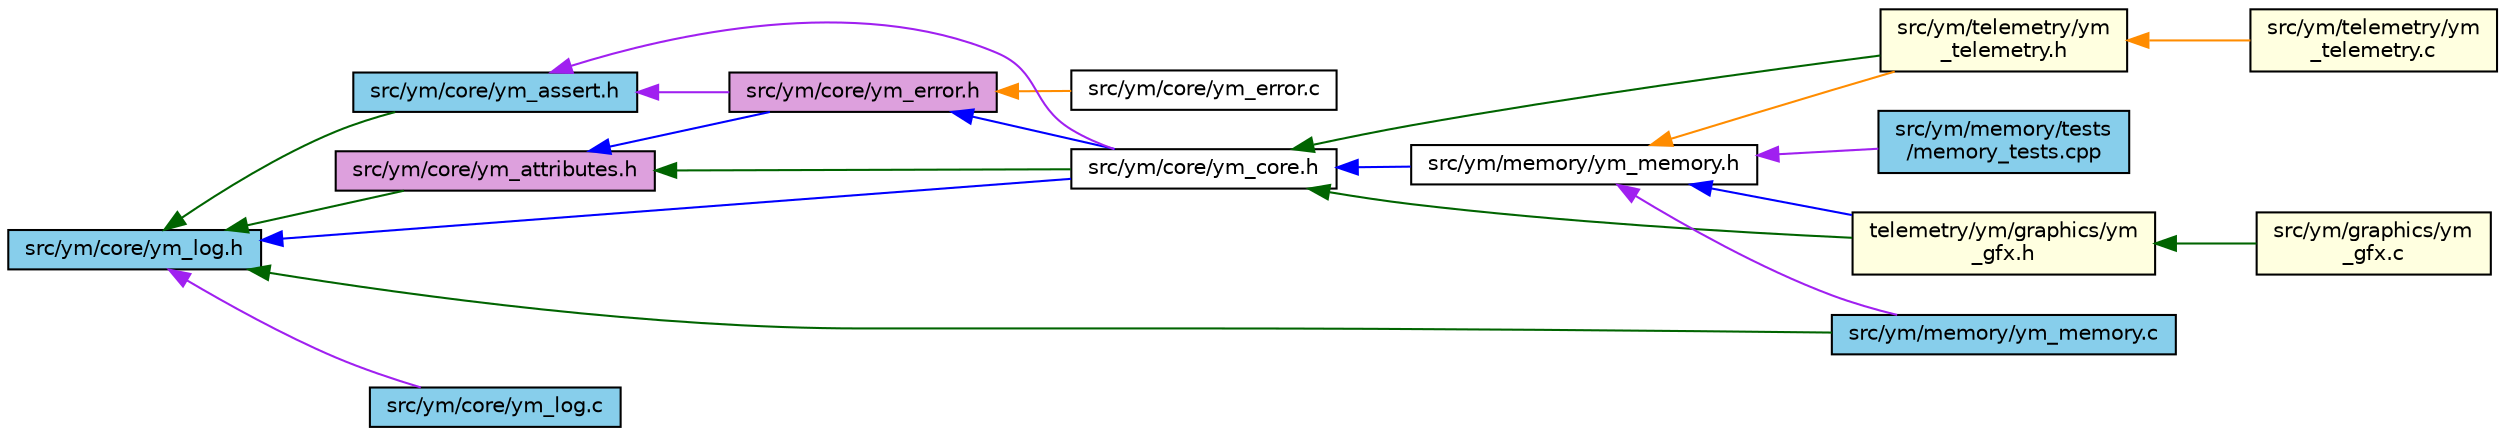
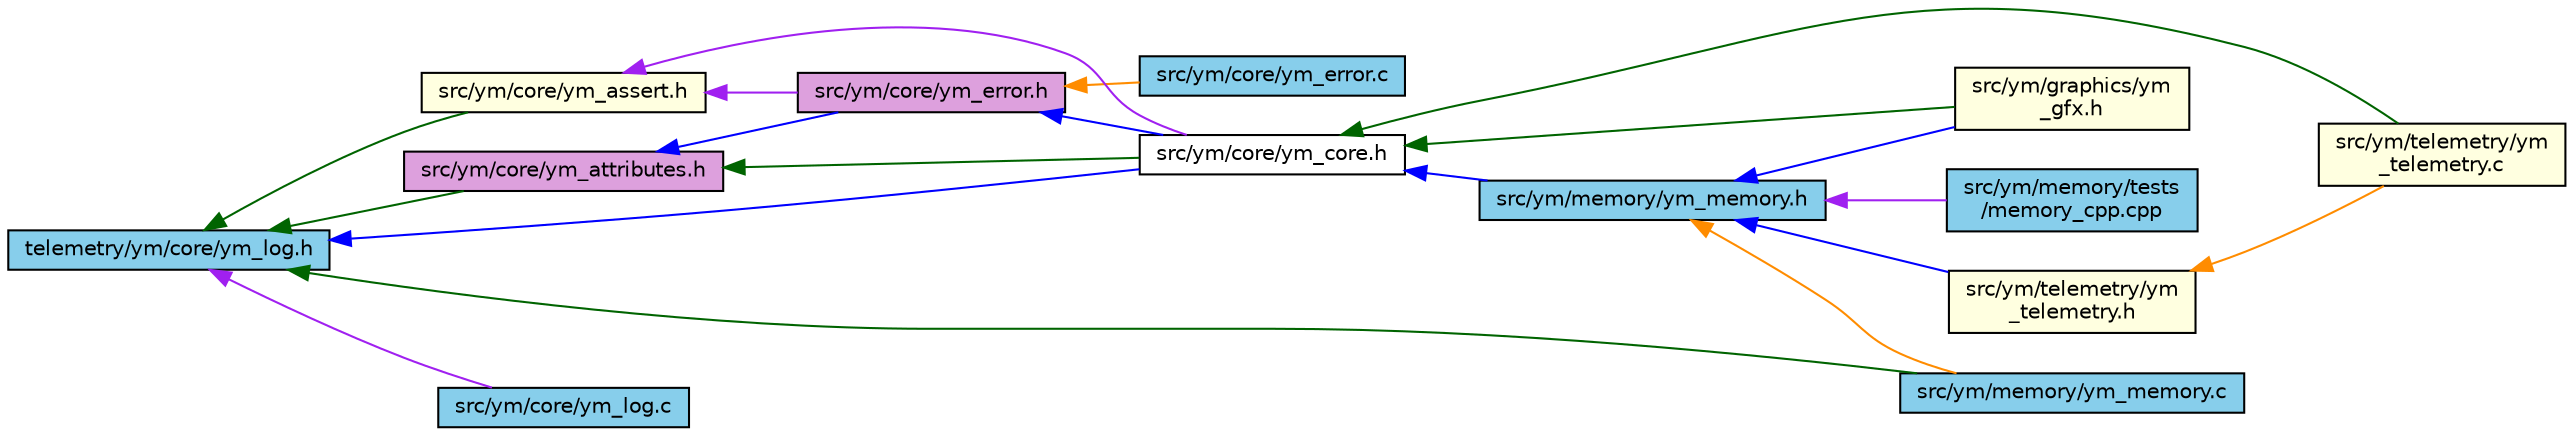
(1204, 90) -> (1272, 76)
(495, 92) -> (564, 93)
(1596, 95) -> (1885, 16)
(1783, 105) -> (1852, 249)
(2004, 142) -> (2072, 200)
(1584, 165) -> (1653, 200)
(2004, 243) -> (2072, 99)
(2374, 243) -> none
(135, 250) -> (169, 250)
(1762, 265) -> (1833, 305)
